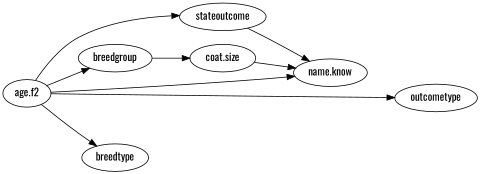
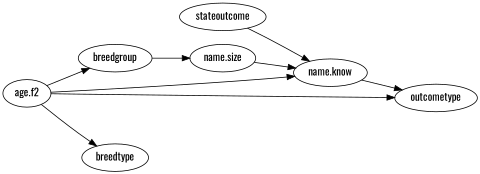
(94, 30) -> none
(223, 58) -> (223, 58)
none -> (378, 84)
